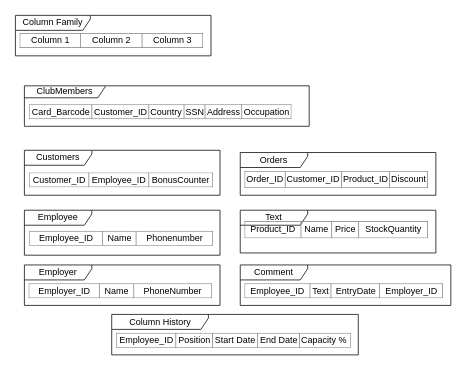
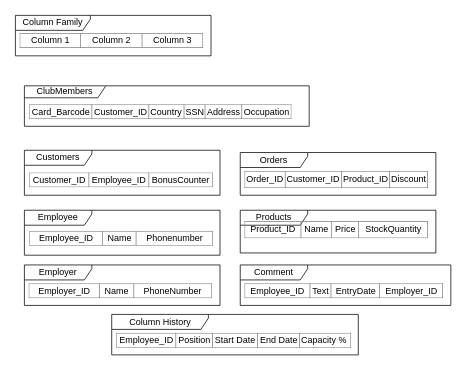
(274, 218) -> (274, 218)
